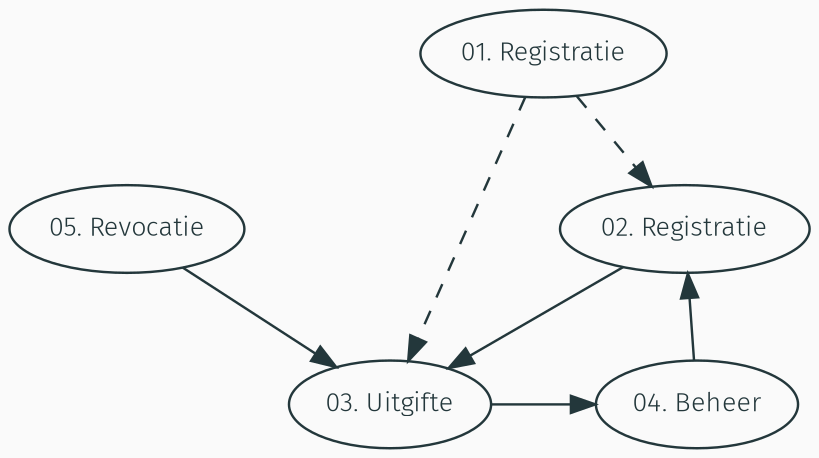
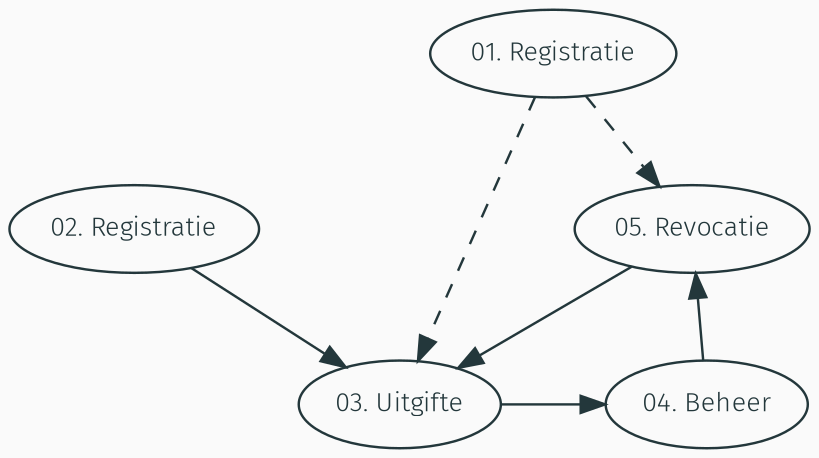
(606, 132) -> (615, 132)
(692, 329) -> (701, 329)
